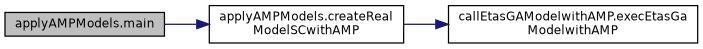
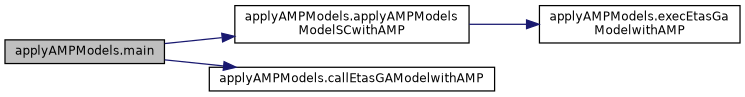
(306, 24) -> (352, 24)
(573, 24) -> (640, 24)
none -> (352, 79)
